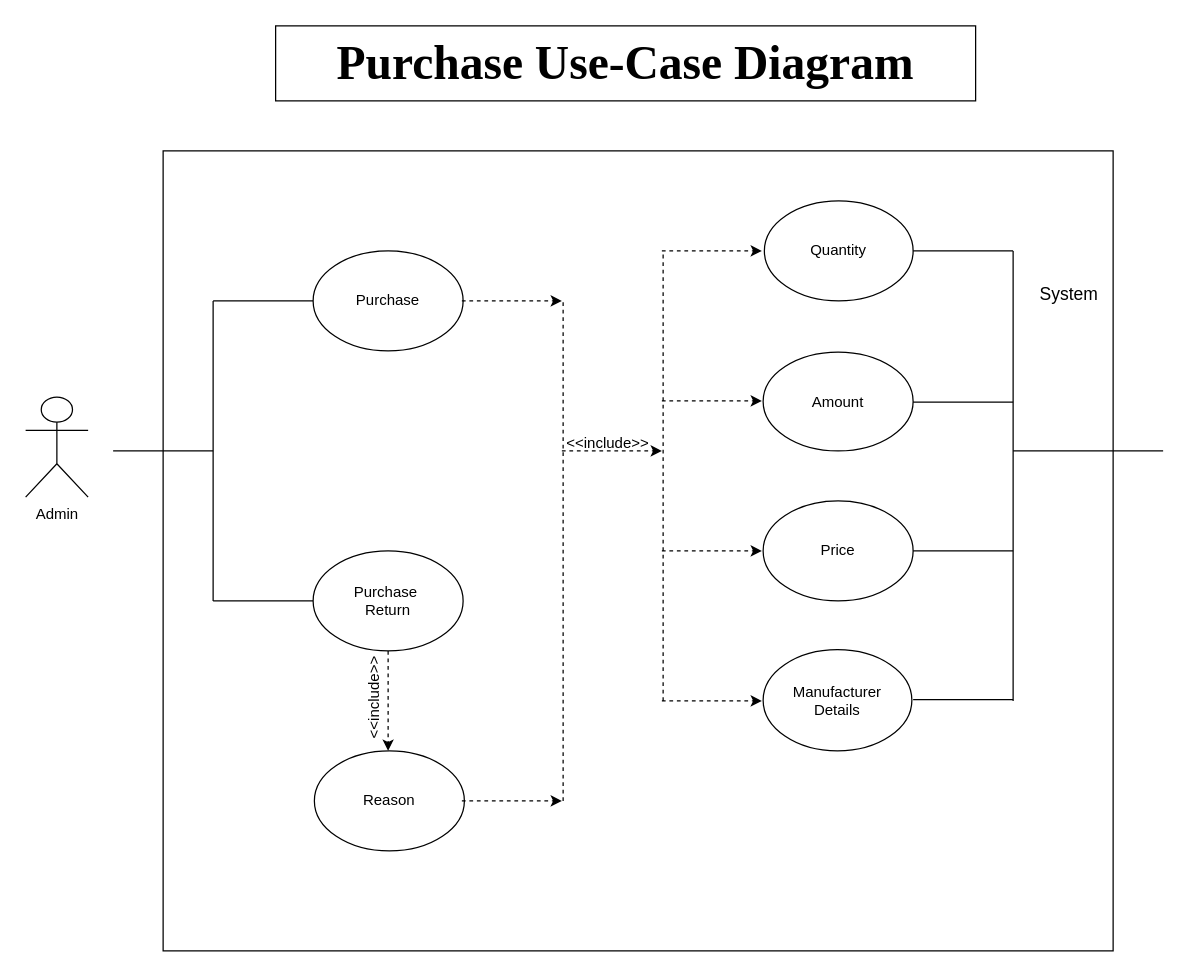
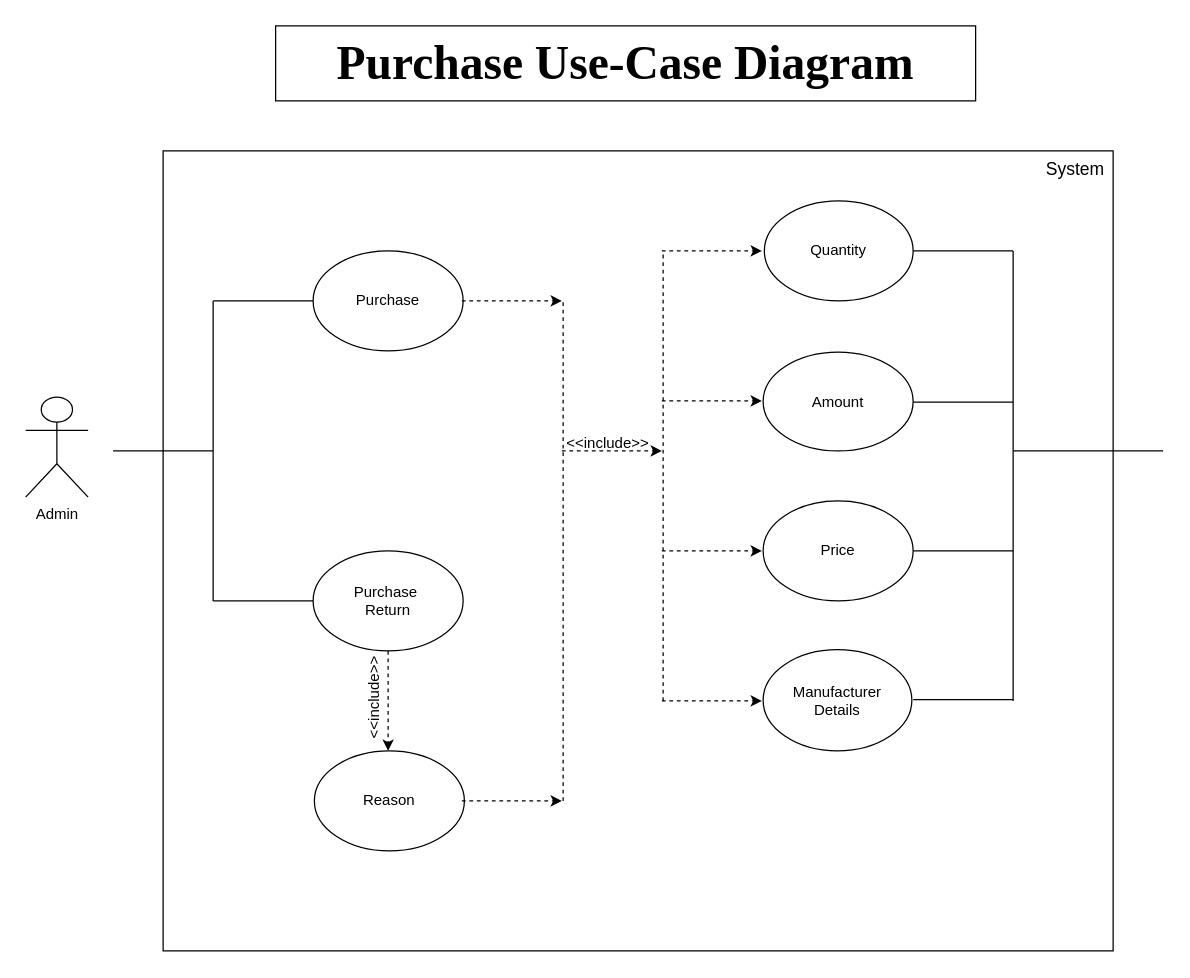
(1069, 294) -> (1076, 169)
